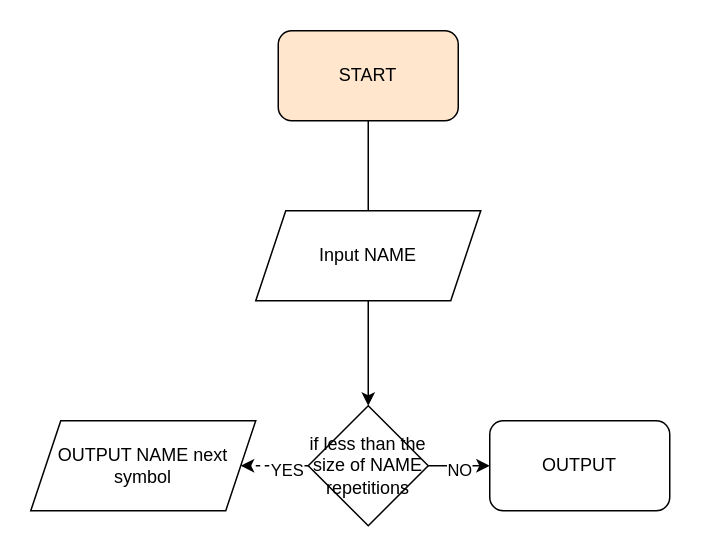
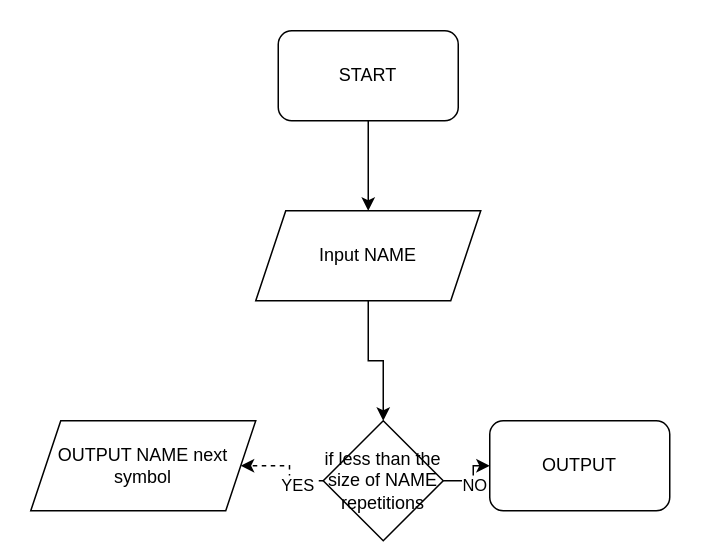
(368, 76) -> (368, 76)
(368, 203) -> (368, 199)
(368, 466) -> (383, 481)
